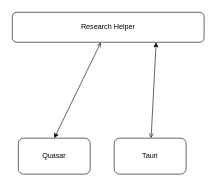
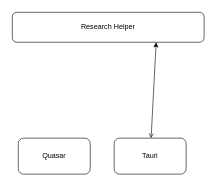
(94, 57) -> none
